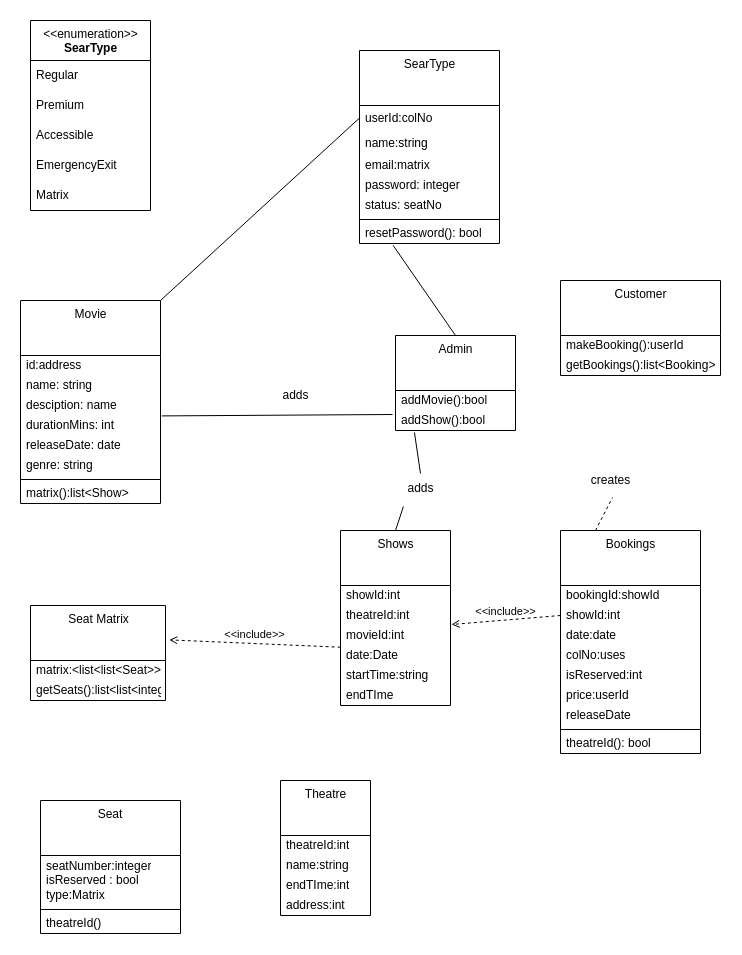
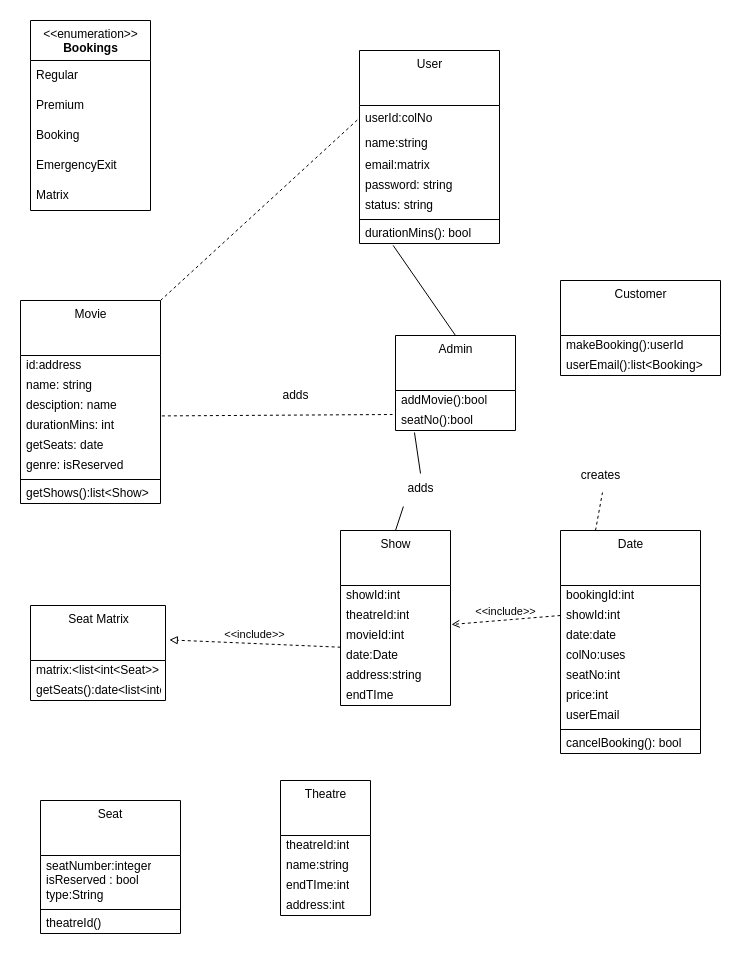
(91, 42) -> (91, 42)
(430, 65) -> (430, 65)
(67, 136) -> (58, 136)
(418, 186) -> (415, 186)
(409, 206) -> (408, 206)
(259, 210) -> (259, 210)
(431, 234) -> (425, 234)
(649, 366) -> (641, 366)
(277, 415) -> (277, 415)
(445, 421) -> (442, 421)
(79, 446) -> (70, 446)
(66, 466) -> (79, 466)
(611, 481) -> (601, 476)
(84, 494) -> (92, 494)
(396, 545) -> (396, 545)
(631, 545) -> (631, 545)
(617, 596) -> (606, 596)
(177, 640) -> (178, 640)
(108, 671) -> (106, 671)
(396, 676) -> (390, 676)
(609, 676) -> (597, 676)
(128, 691) -> (131, 691)
(604, 696) -> (592, 696)
(602, 716) -> (594, 716)
(619, 744) -> (629, 744)
(104, 881) -> (104, 881)
